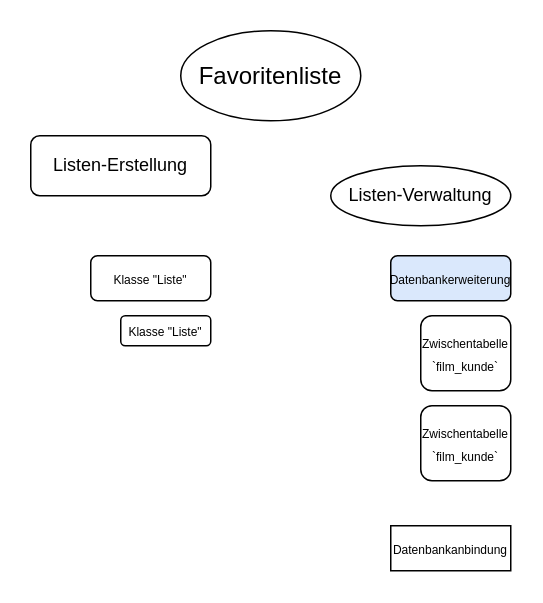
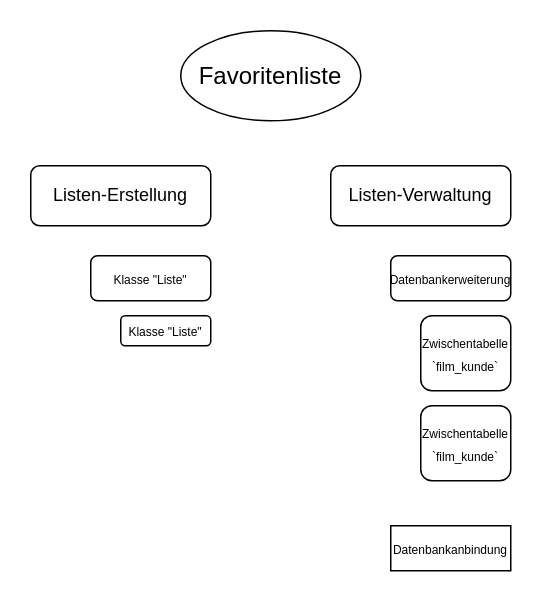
(121, 166) -> (121, 196)
(421, 196) -> (421, 196)
(451, 278) -> (451, 278)
